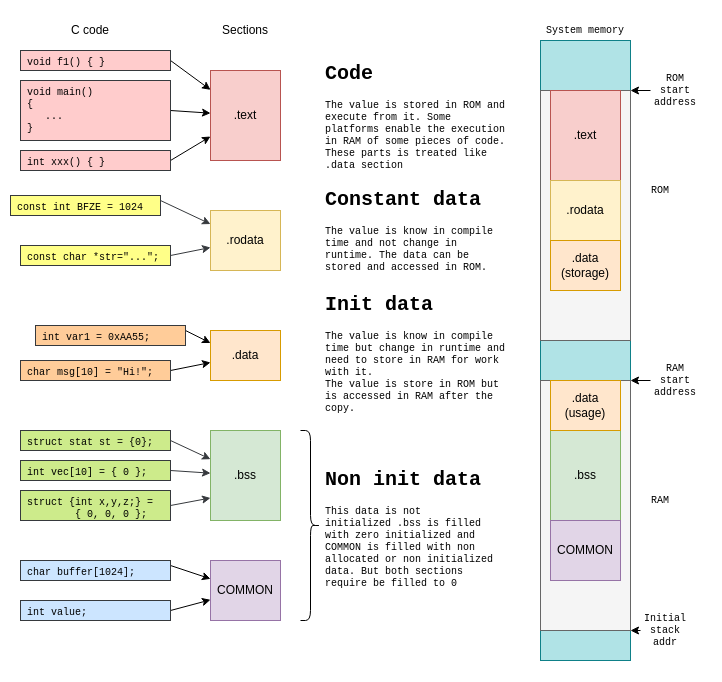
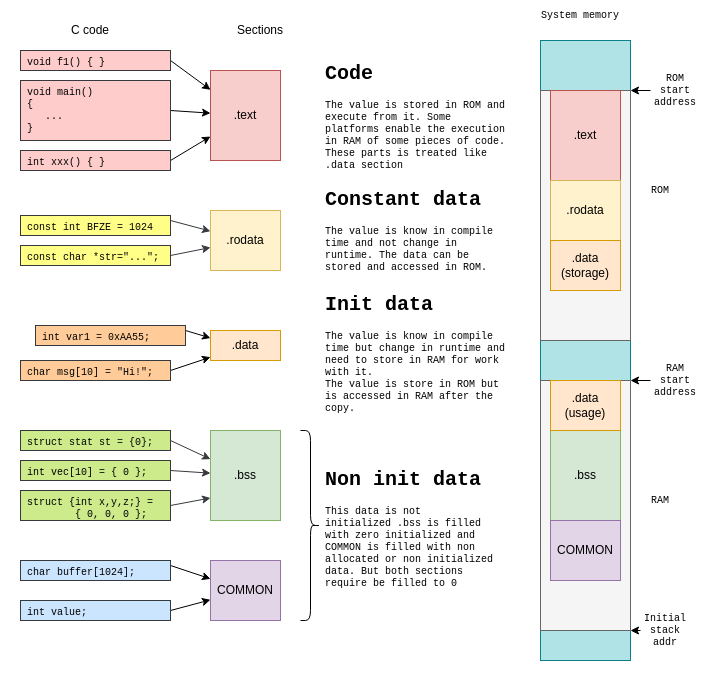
(246, 31) -> (261, 31)
(586, 31) -> (581, 16)
(86, 206) -> (96, 226)
(246, 356) -> (246, 346)
